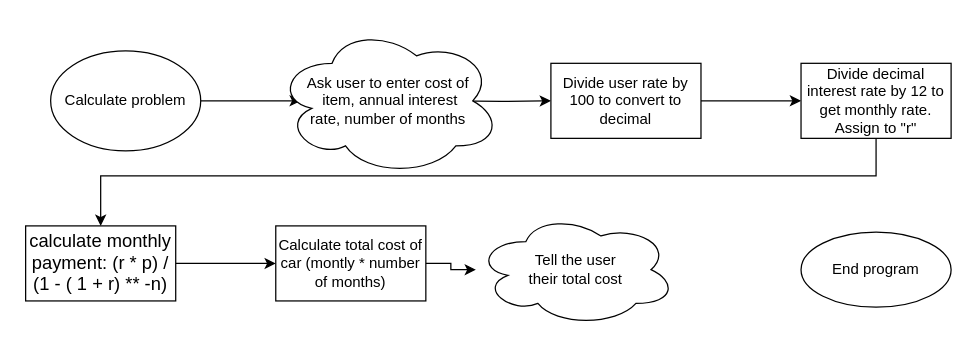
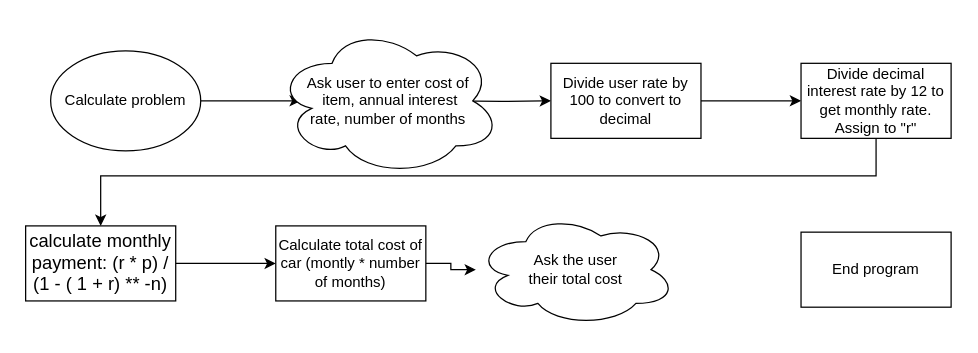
(576, 269) -> (576, 269)
(876, 269) -> (876, 269)
